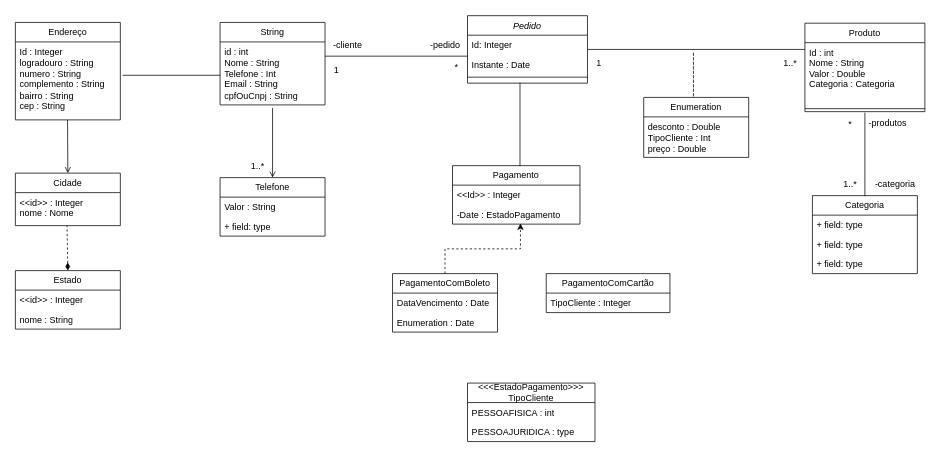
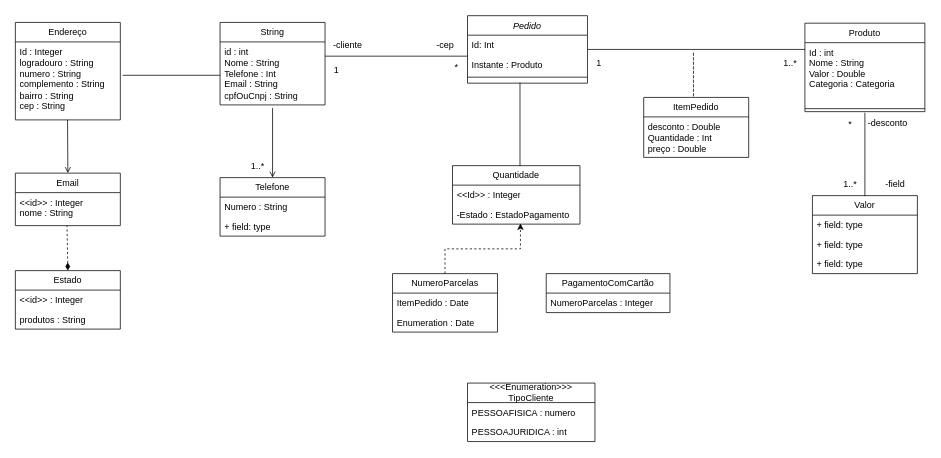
(446, 45) -> (446, 45)
(497, 45) -> (487, 45)
(506, 65) -> (514, 65)
(696, 107) -> (696, 107)
(888, 123) -> (888, 123)
(687, 138) -> (687, 138)
(516, 175) -> (516, 175)
(68, 183) -> (68, 183)
(896, 184) -> (896, 184)
(865, 205) -> (865, 205)
(56, 208) -> (56, 208)
(254, 208) -> (258, 208)
(512, 215) -> (517, 215)
(445, 283) -> (445, 283)
(445, 304) -> (435, 304)
(597, 304) -> (607, 304)
(48, 320) -> (58, 320)
(531, 393) -> (531, 393)
(513, 413) -> (522, 413)
(522, 433) -> (518, 433)
